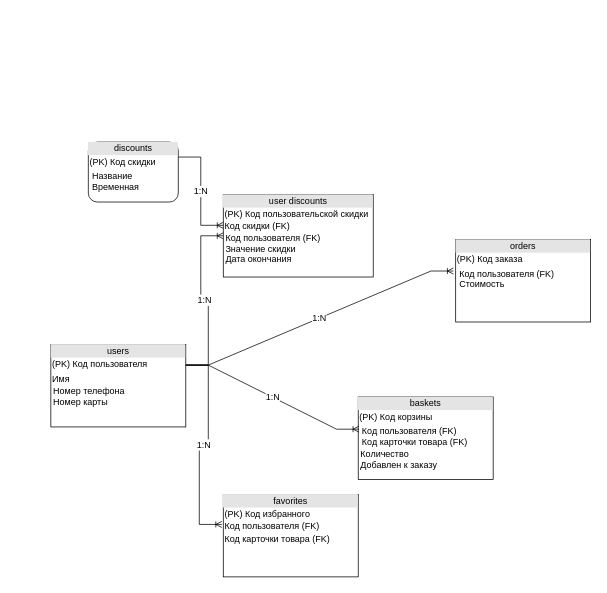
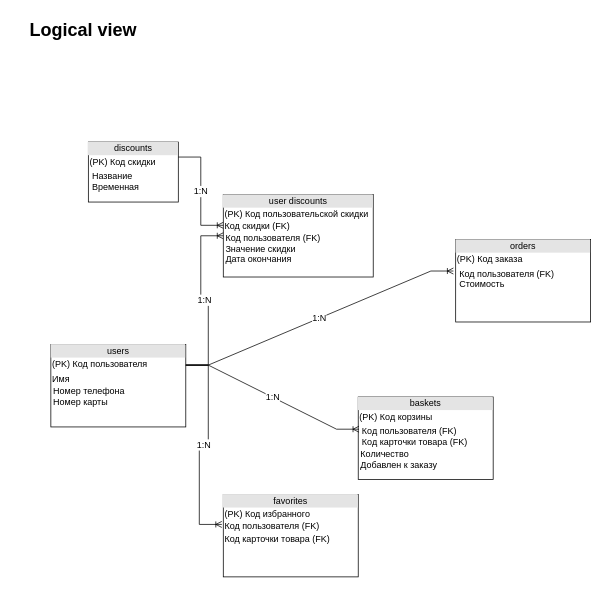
none -> (83, 30)
(133, 172) -> (133, 172)
